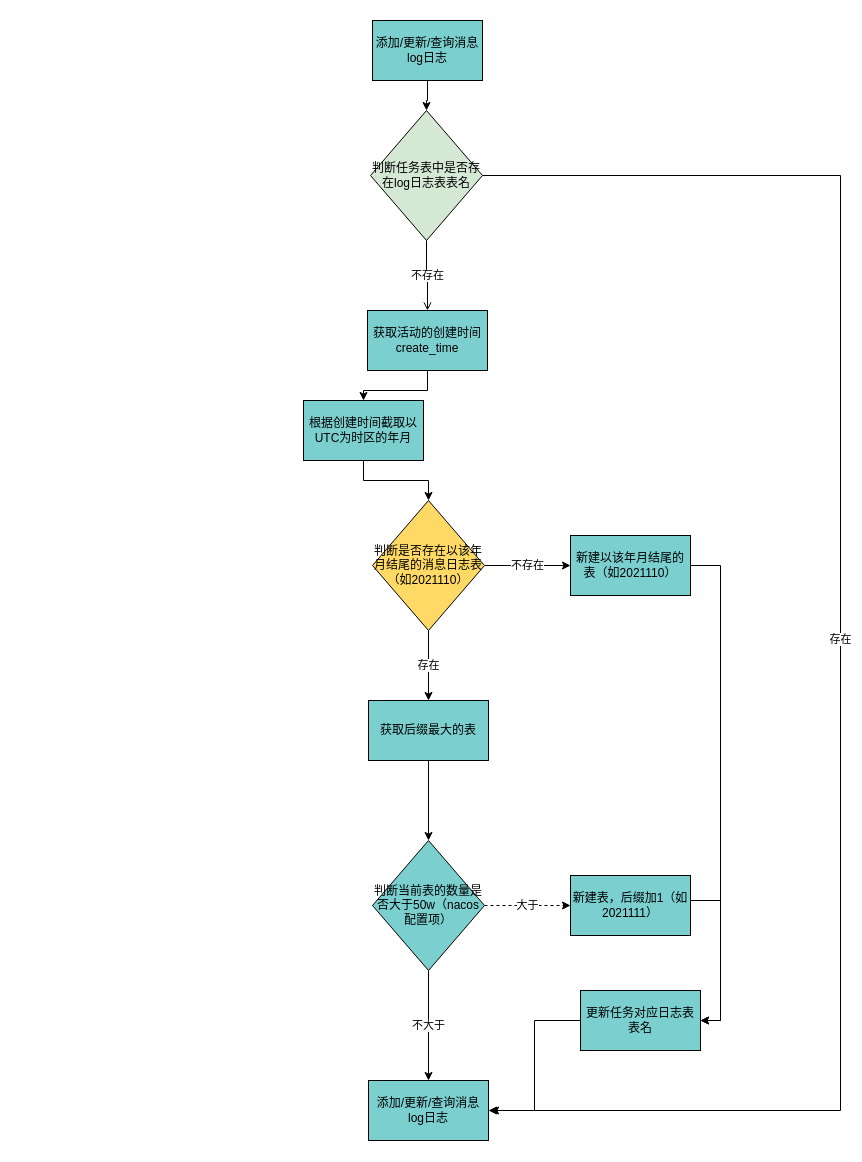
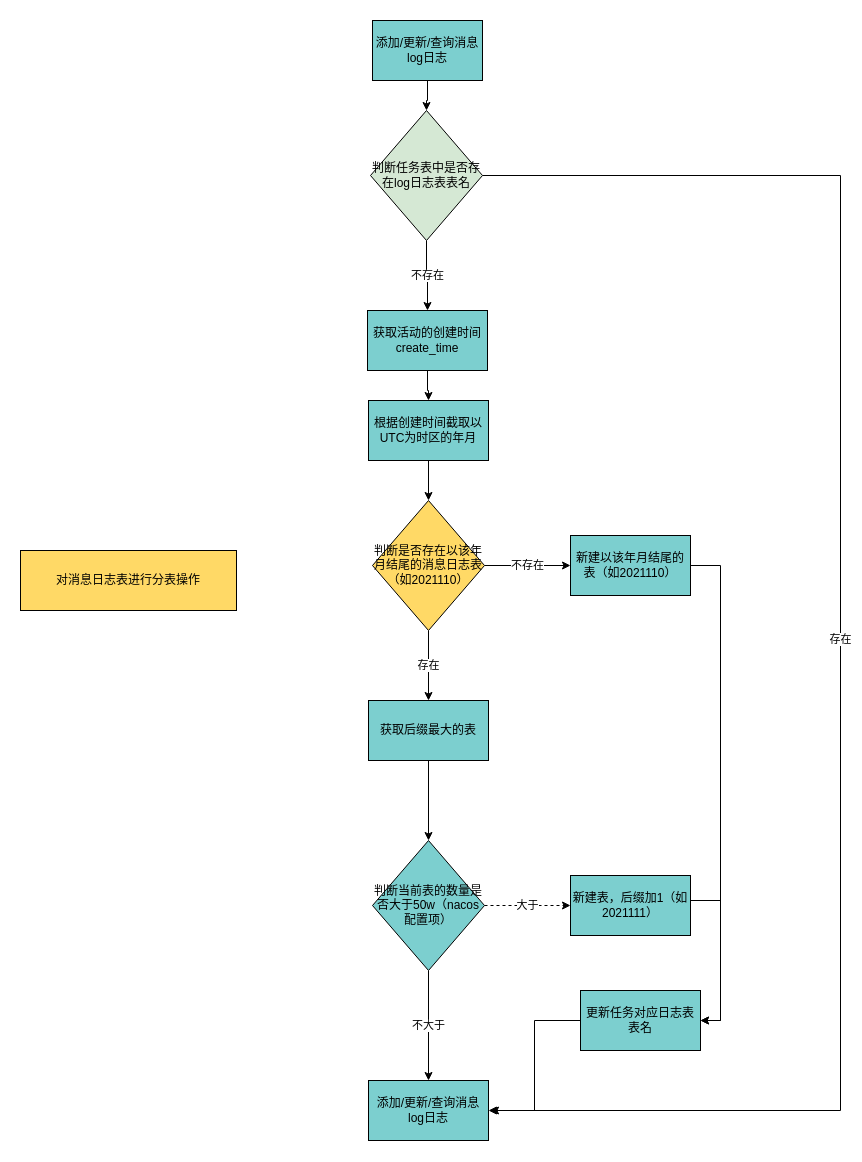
(428, 303) -> (428, 302)
(364, 431) -> (429, 431)
none -> (129, 581)
